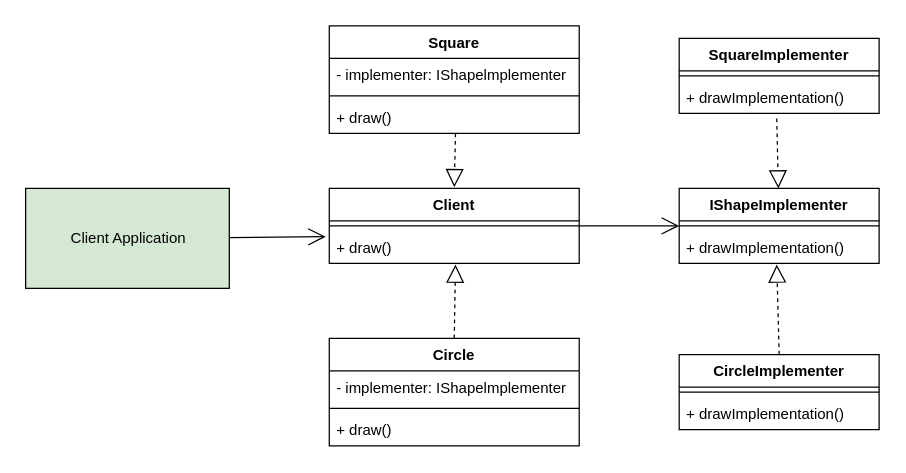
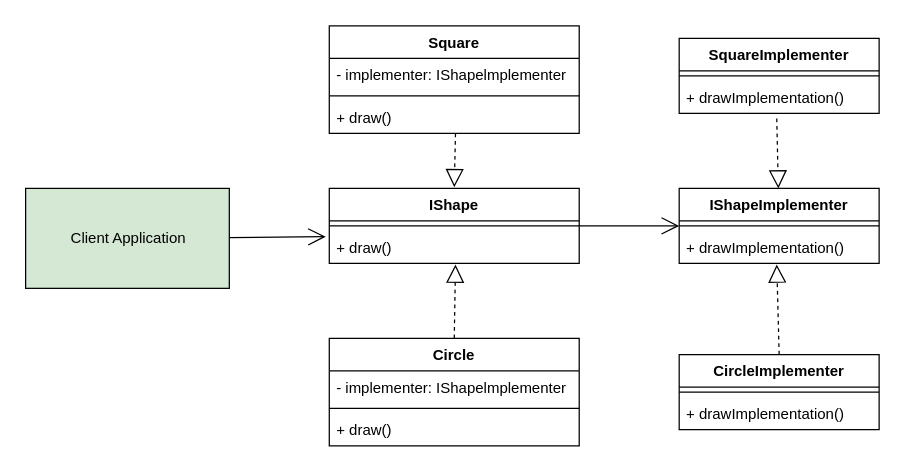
(454, 205) -> (454, 205)
